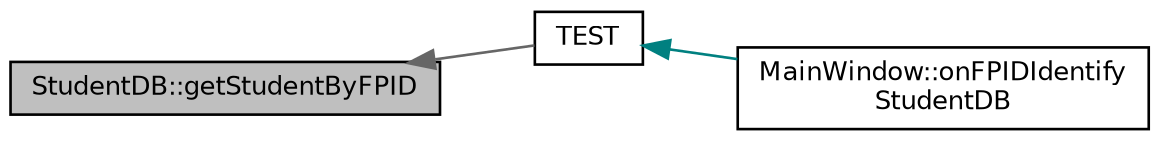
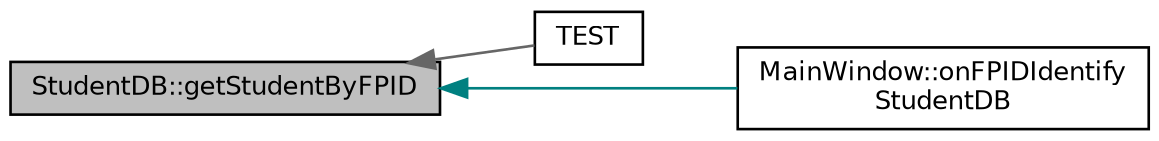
(703, 54) -> (602, 88)
